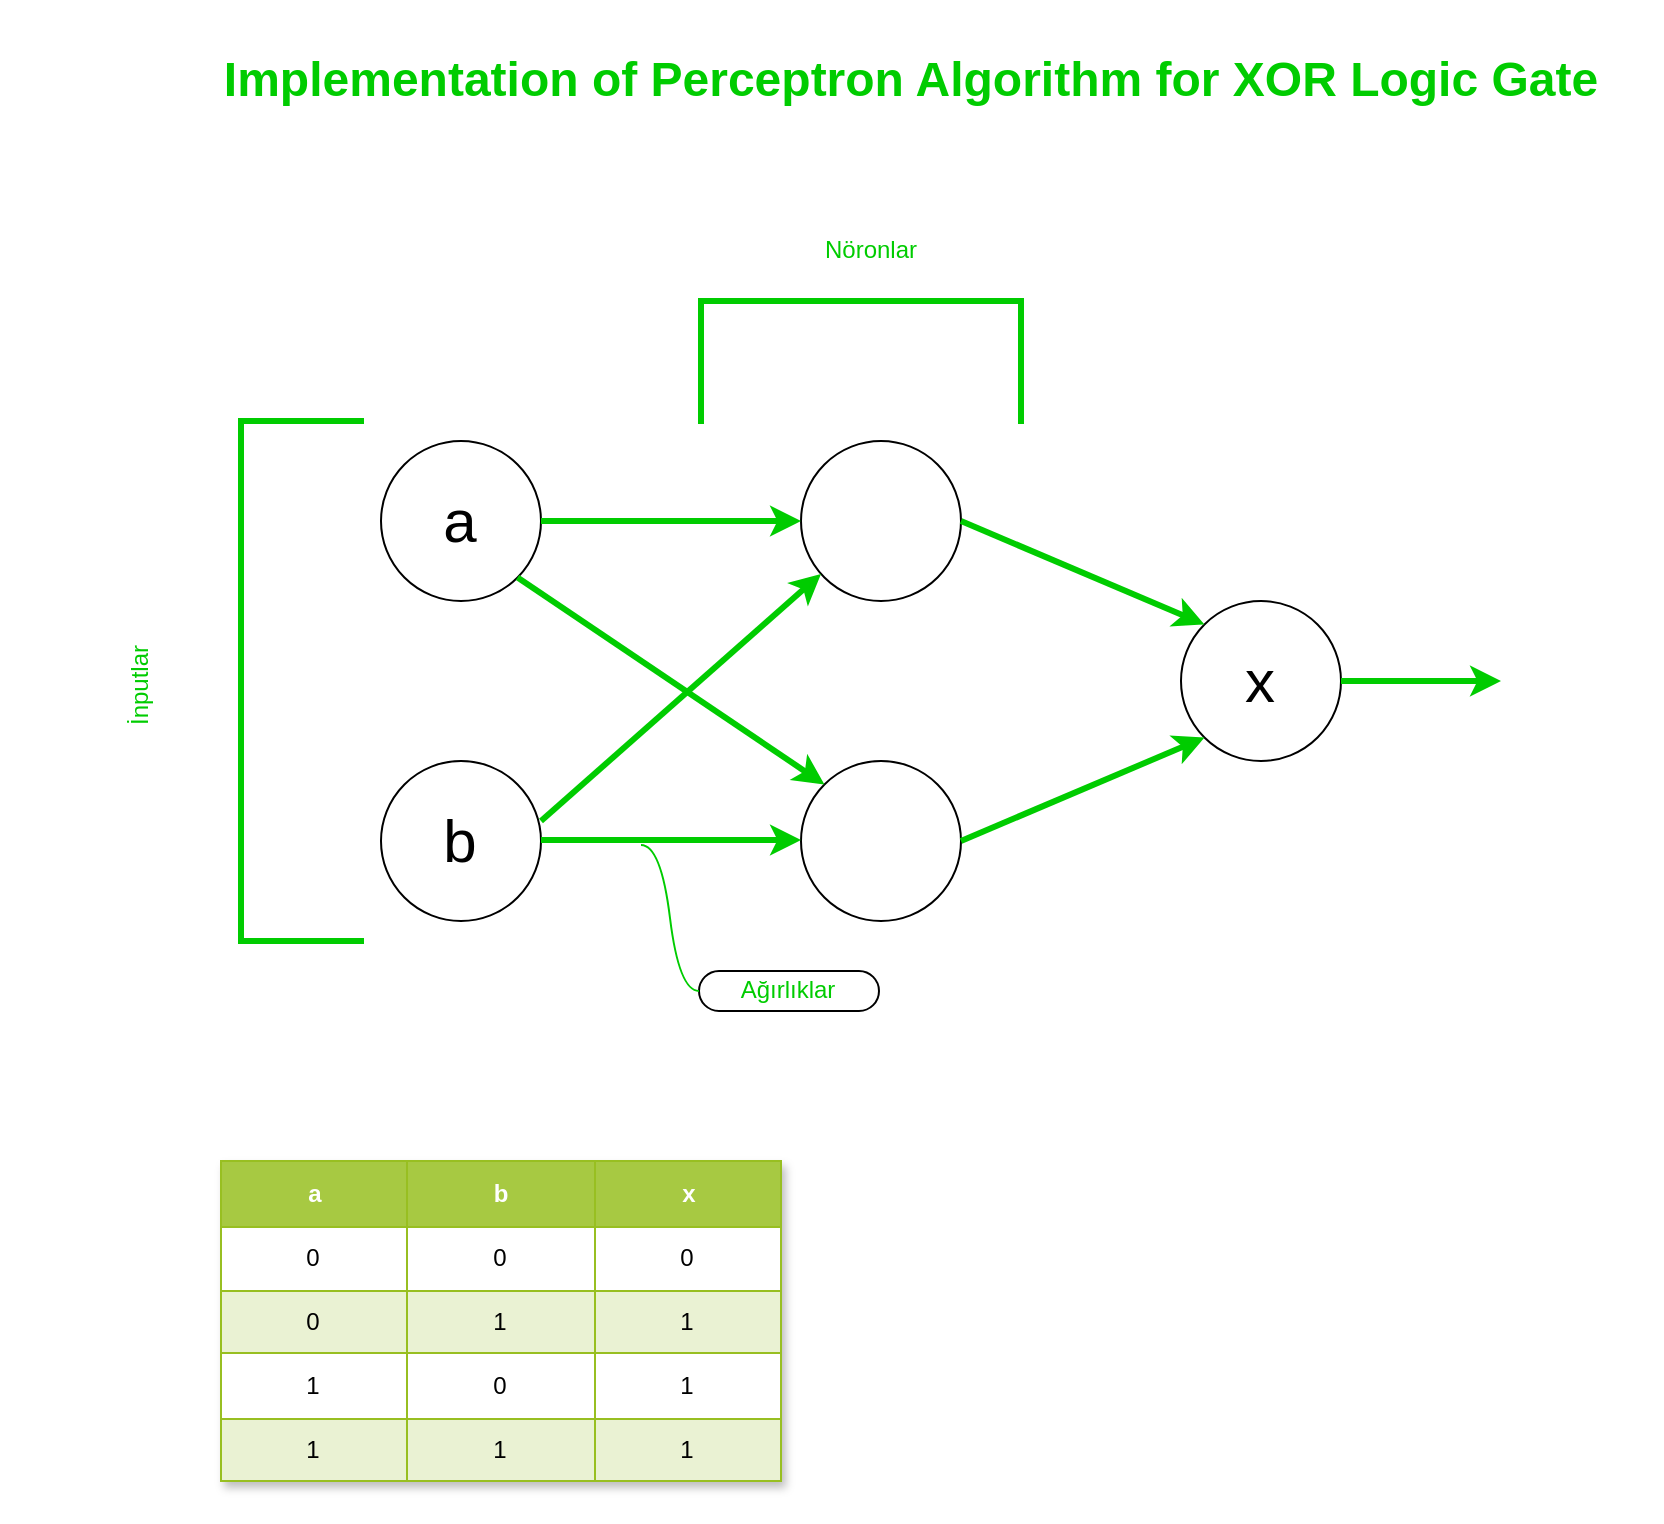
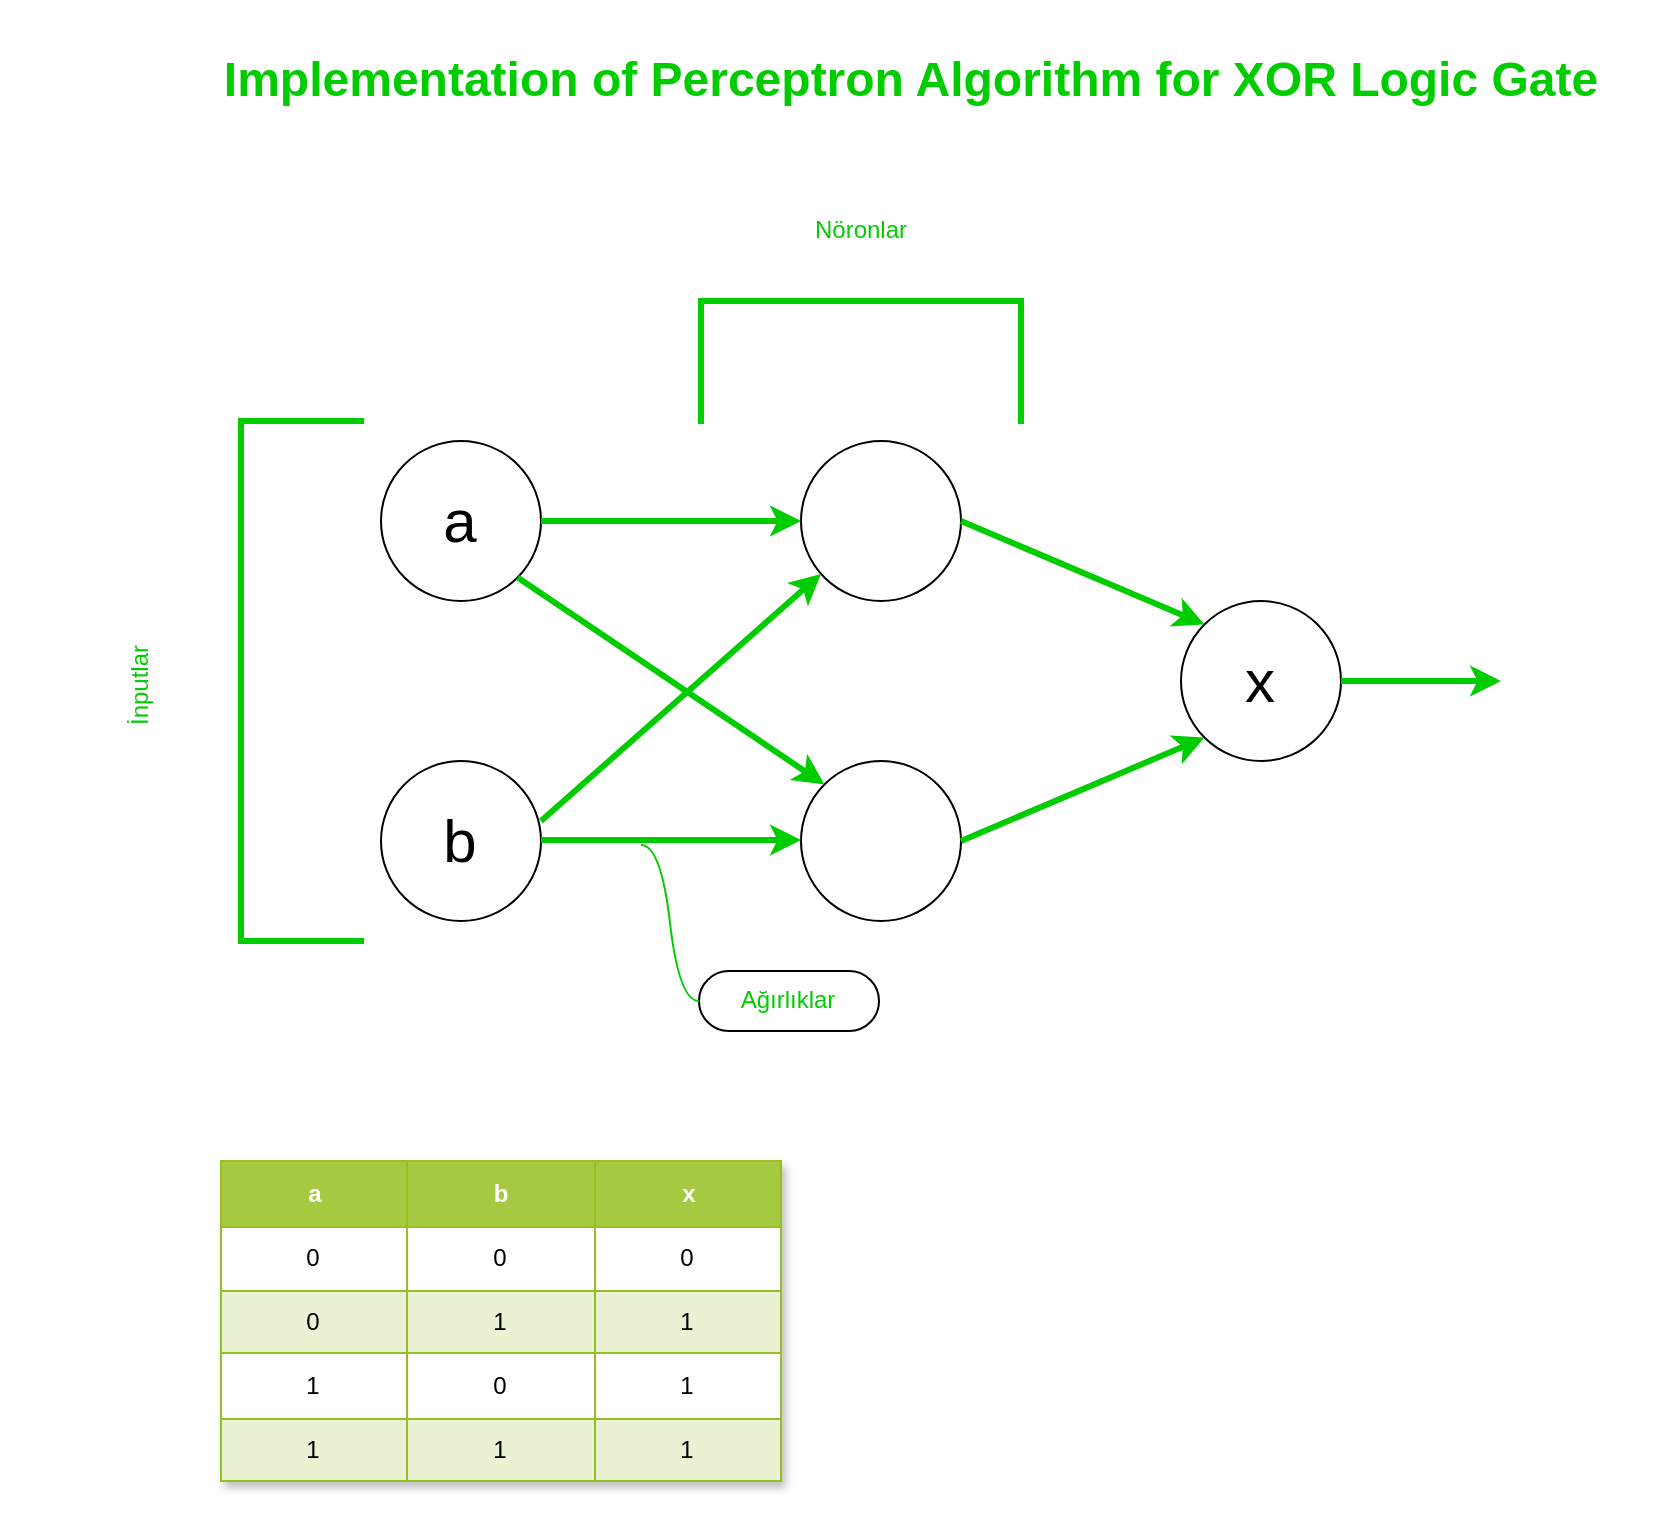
(871, 251) -> (861, 231)
(789, 991) -> (789, 1001)
